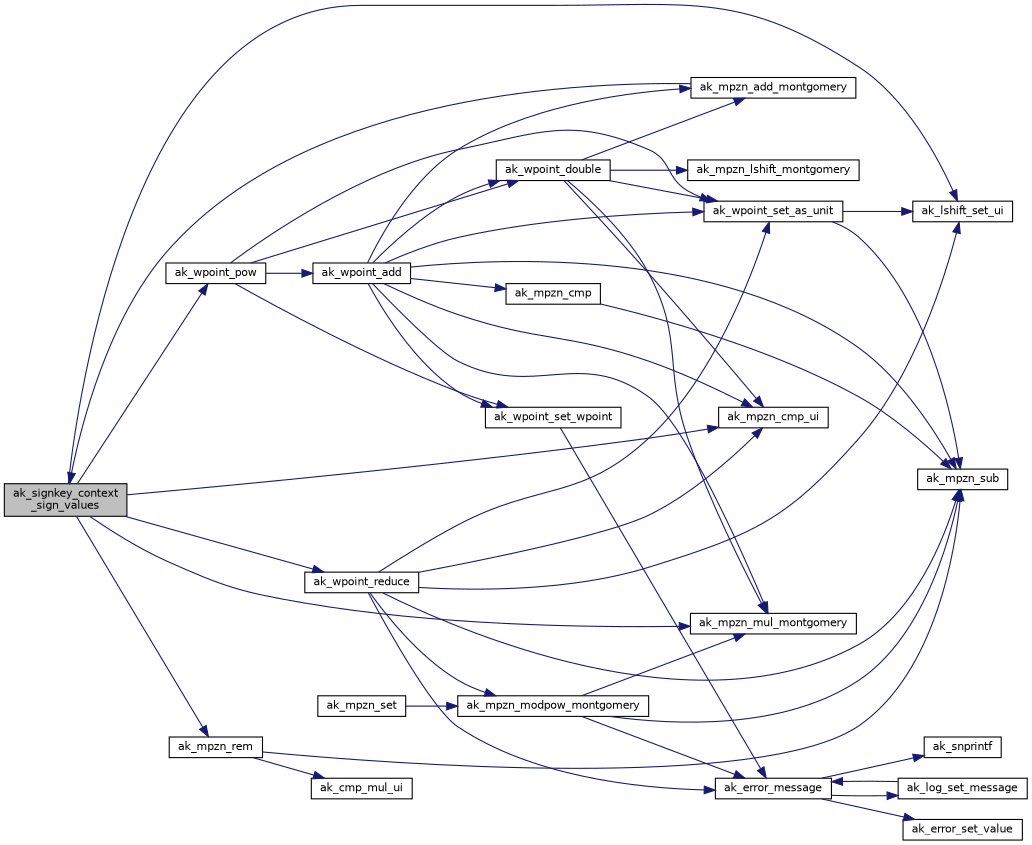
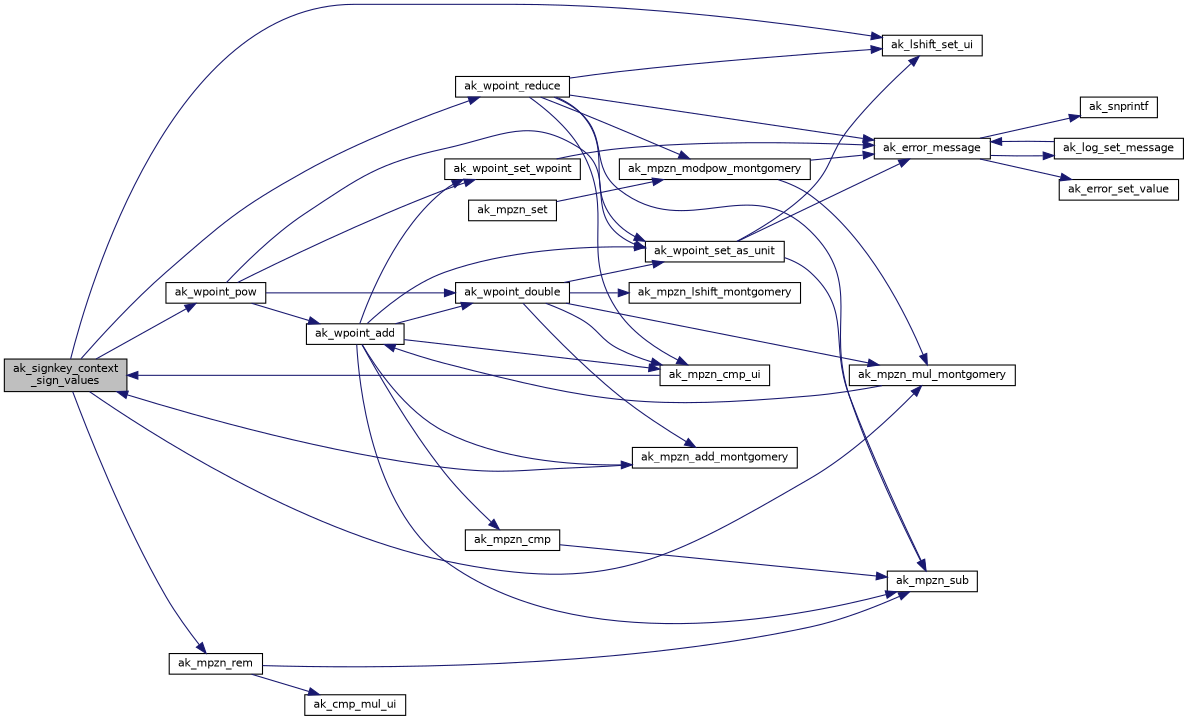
none -> (811, 206)
(615, 380) -> (648, 401)
(418, 466) -> (399, 375)
(838, 692) -> none
